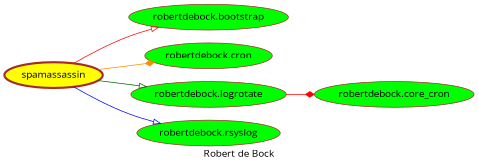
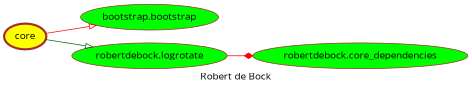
(209, 17) -> (150, 17)
(209, 56) -> none
(54, 75) -> (25, 36)
(394, 94) -> (360, 56)
(209, 133) -> none
